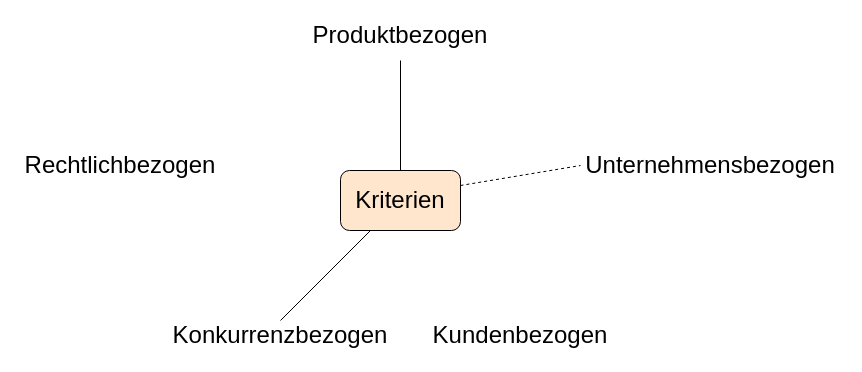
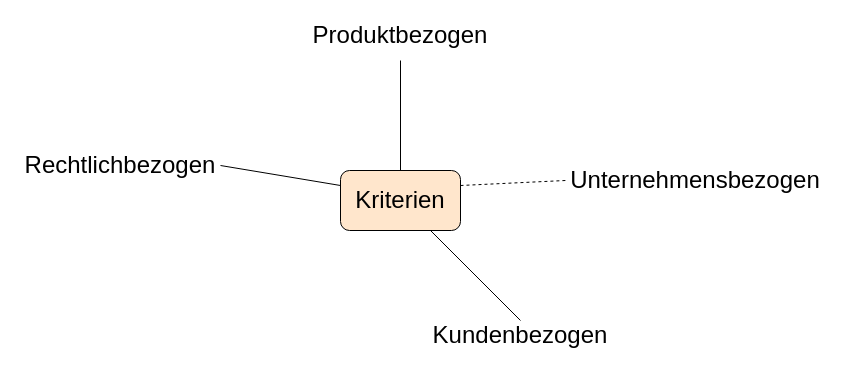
(711, 166) -> (696, 181)
none -> (280, 175)
(325, 276) -> none
none -> (476, 276)
(281, 336) -> none
